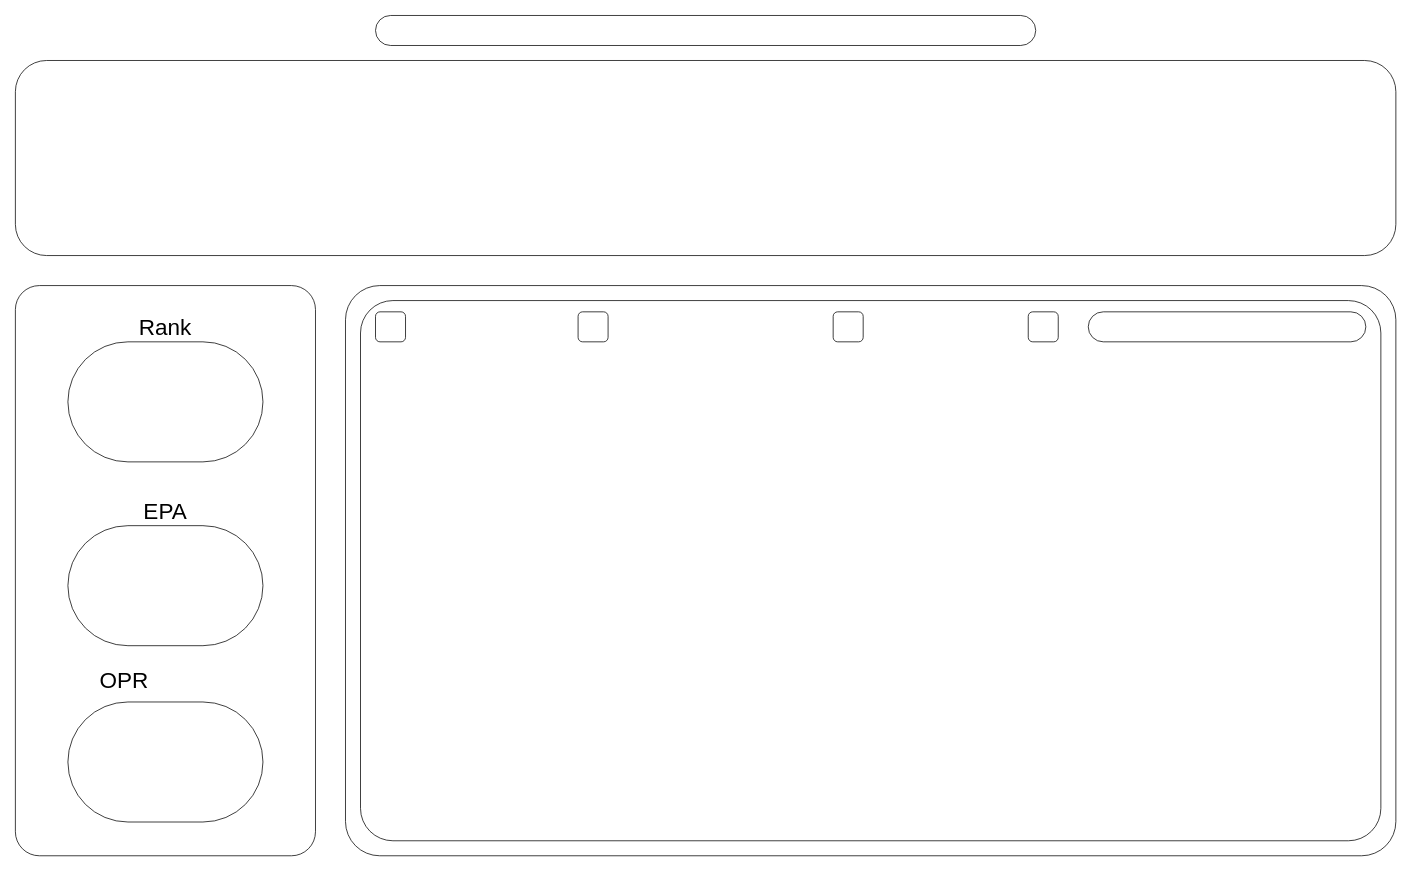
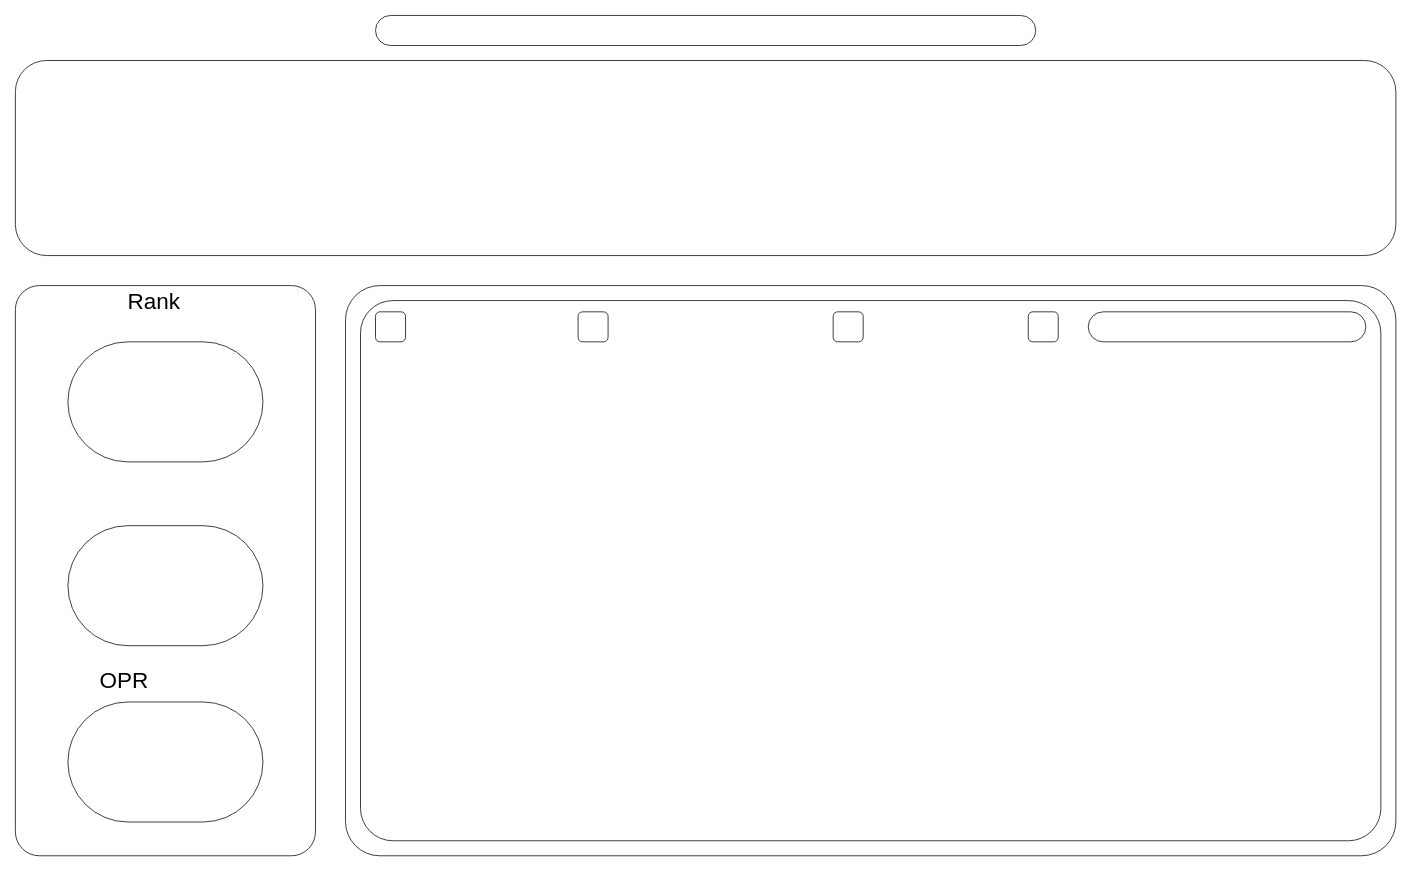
(165, 330) -> (154, 304)
(165, 514) -> none
